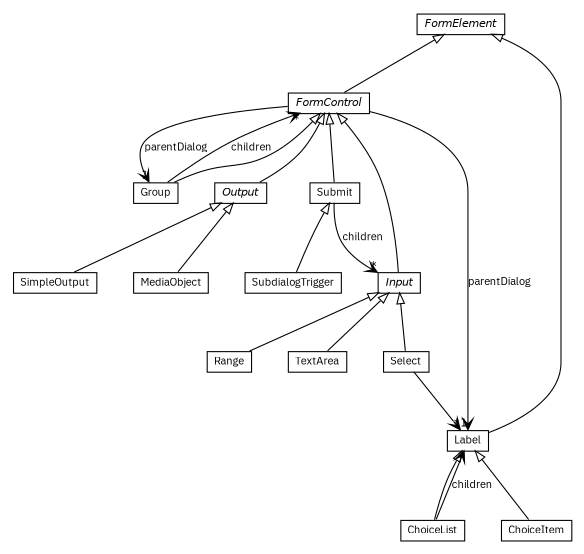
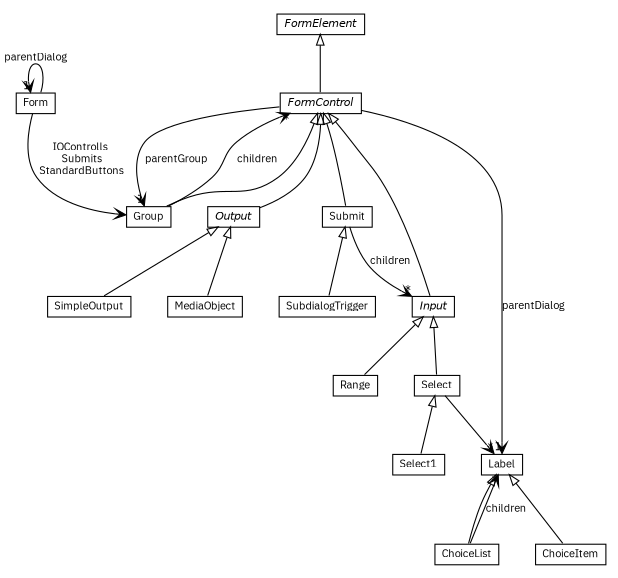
none -> (36, 103)
(176, 148) -> (176, 160)
(561, 240) -> none
(318, 361) -> none
none -> (419, 464)
